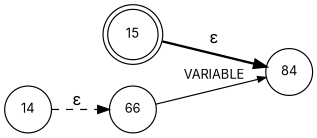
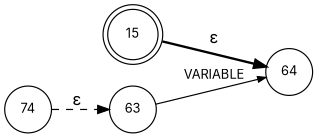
(289, 72) -> (289, 72)
(28, 109) -> (28, 109)
(133, 109) -> (133, 109)
